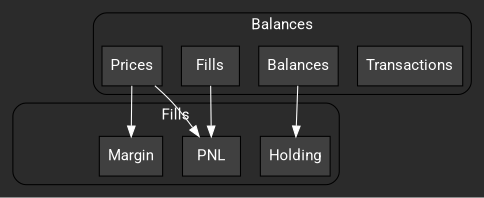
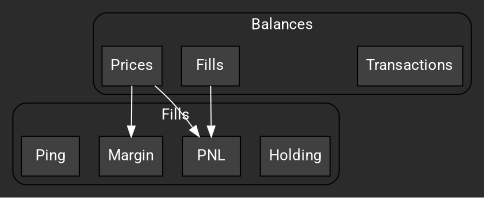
(298, 66) -> none
none -> (50, 156)
